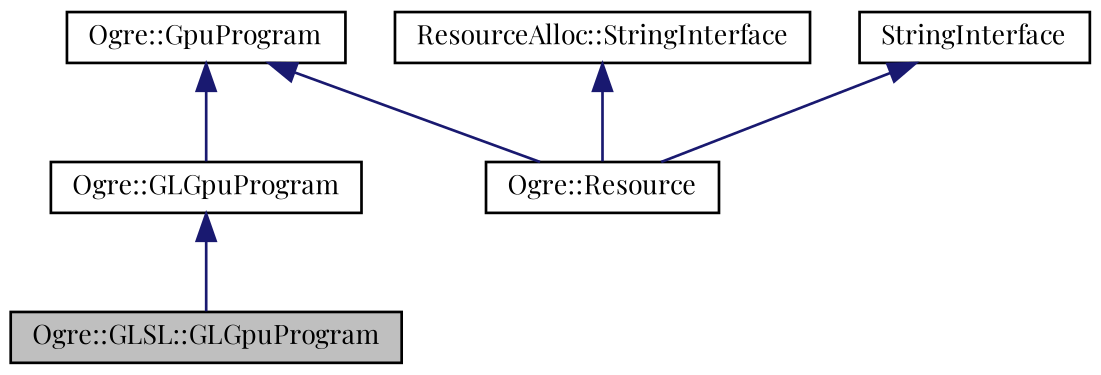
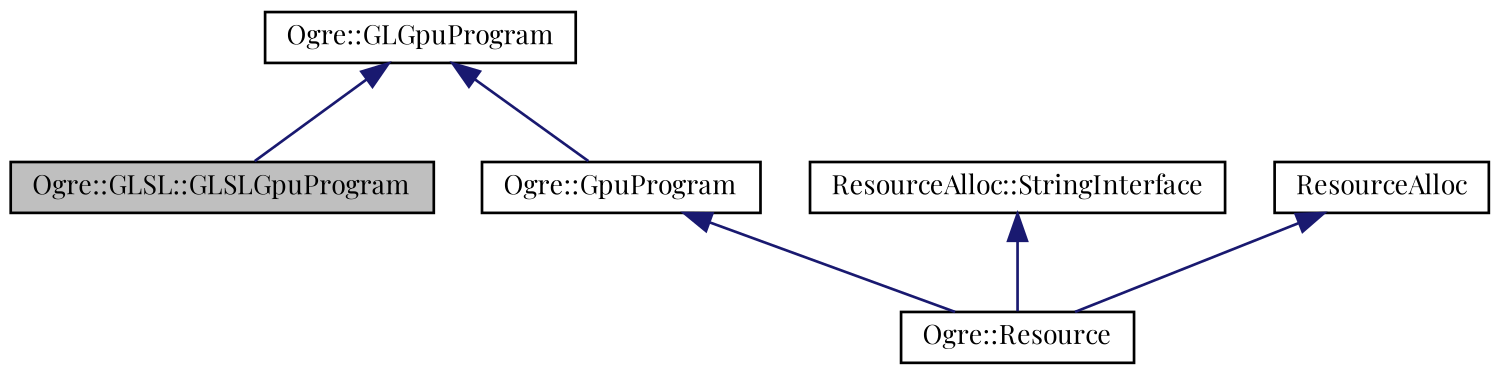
(975, 37) -> (1382, 187)
(206, 126) -> (532, 120)
(206, 337) -> (222, 187)
